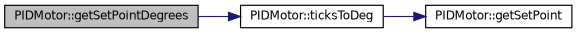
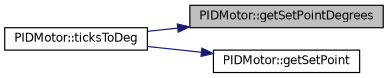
(213, 17) -> (163, 30)
